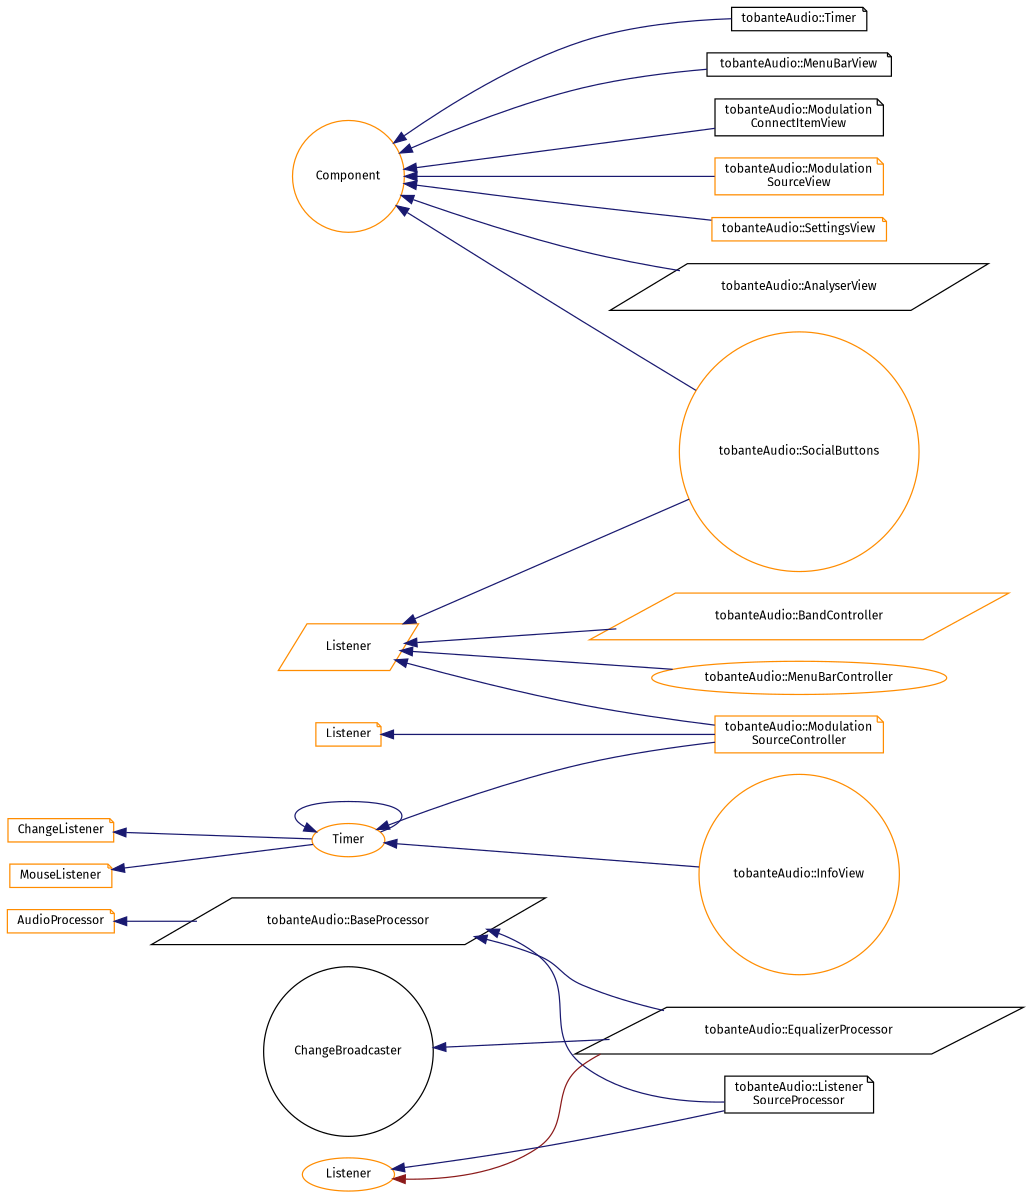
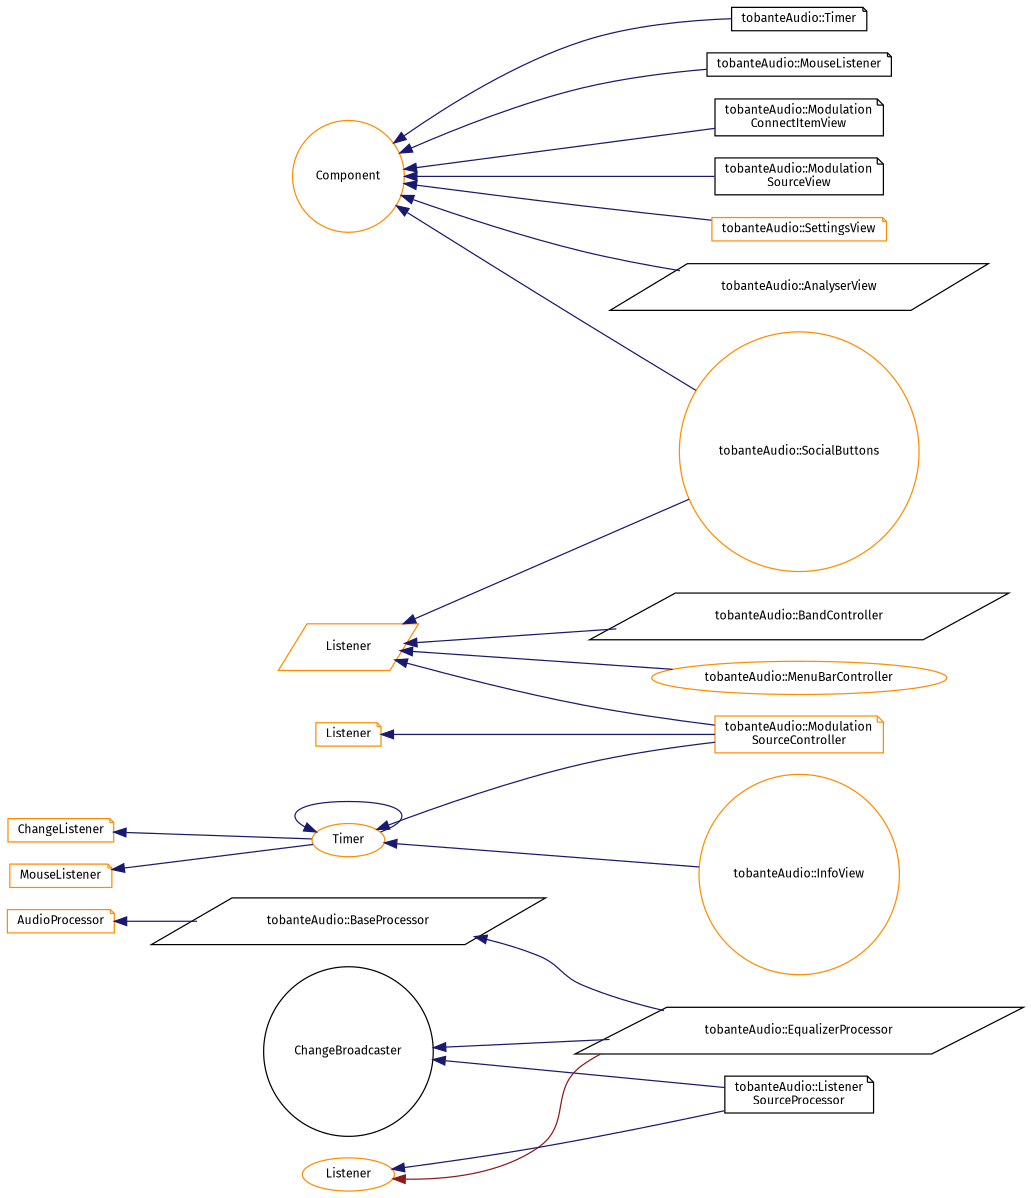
(799, 65) -> (799, 65)
(799, 176) -> (799, 176)
(799, 616) -> (799, 616)
(576, 1058) -> (585, 1074)
